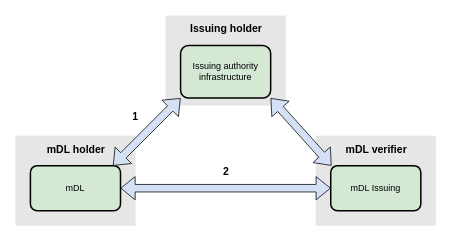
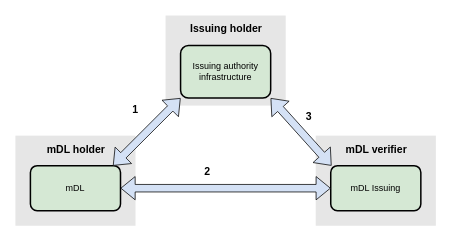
(135, 117) -> (135, 109)
none -> (309, 117)
(226, 171) -> (207, 171)
